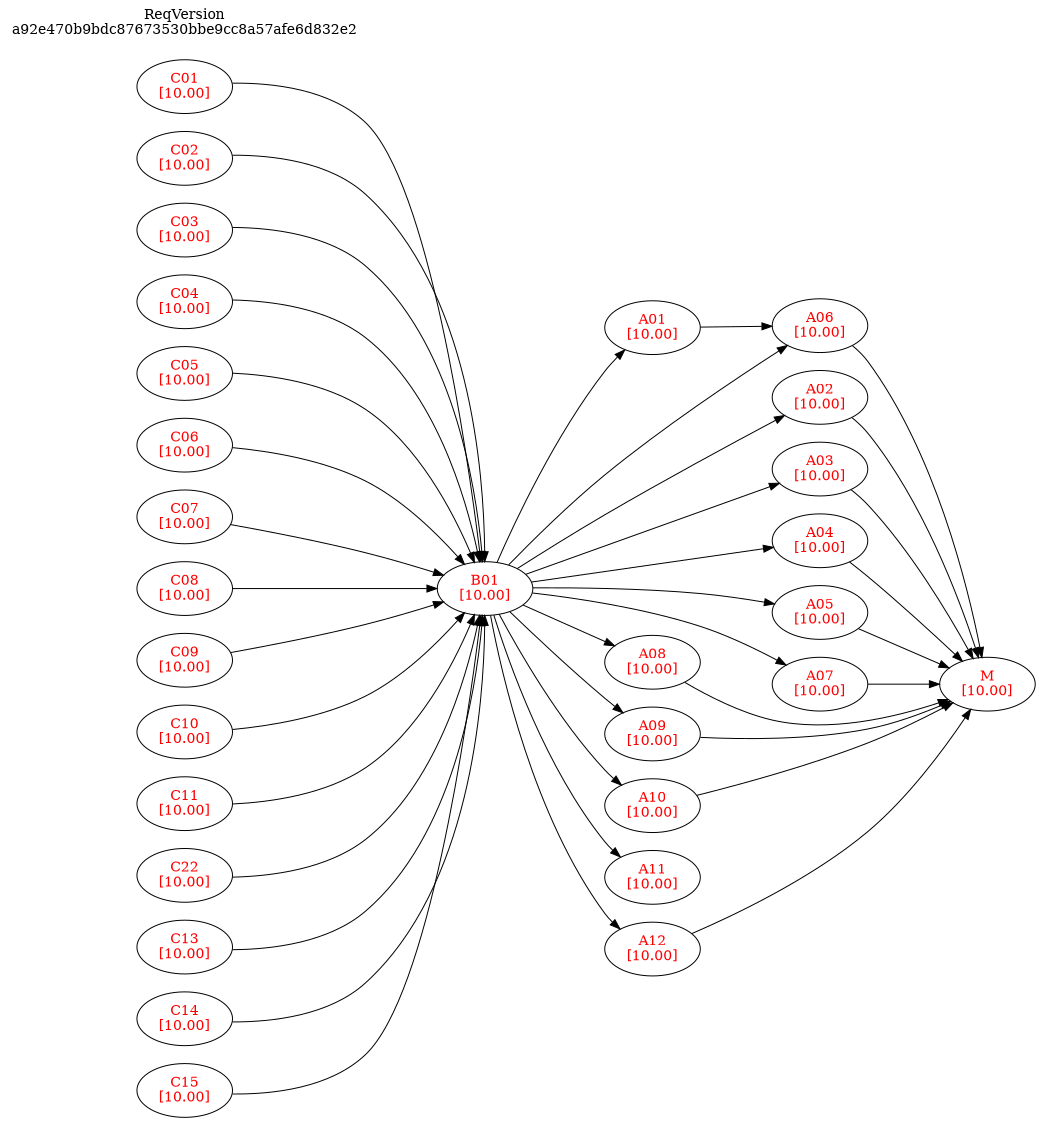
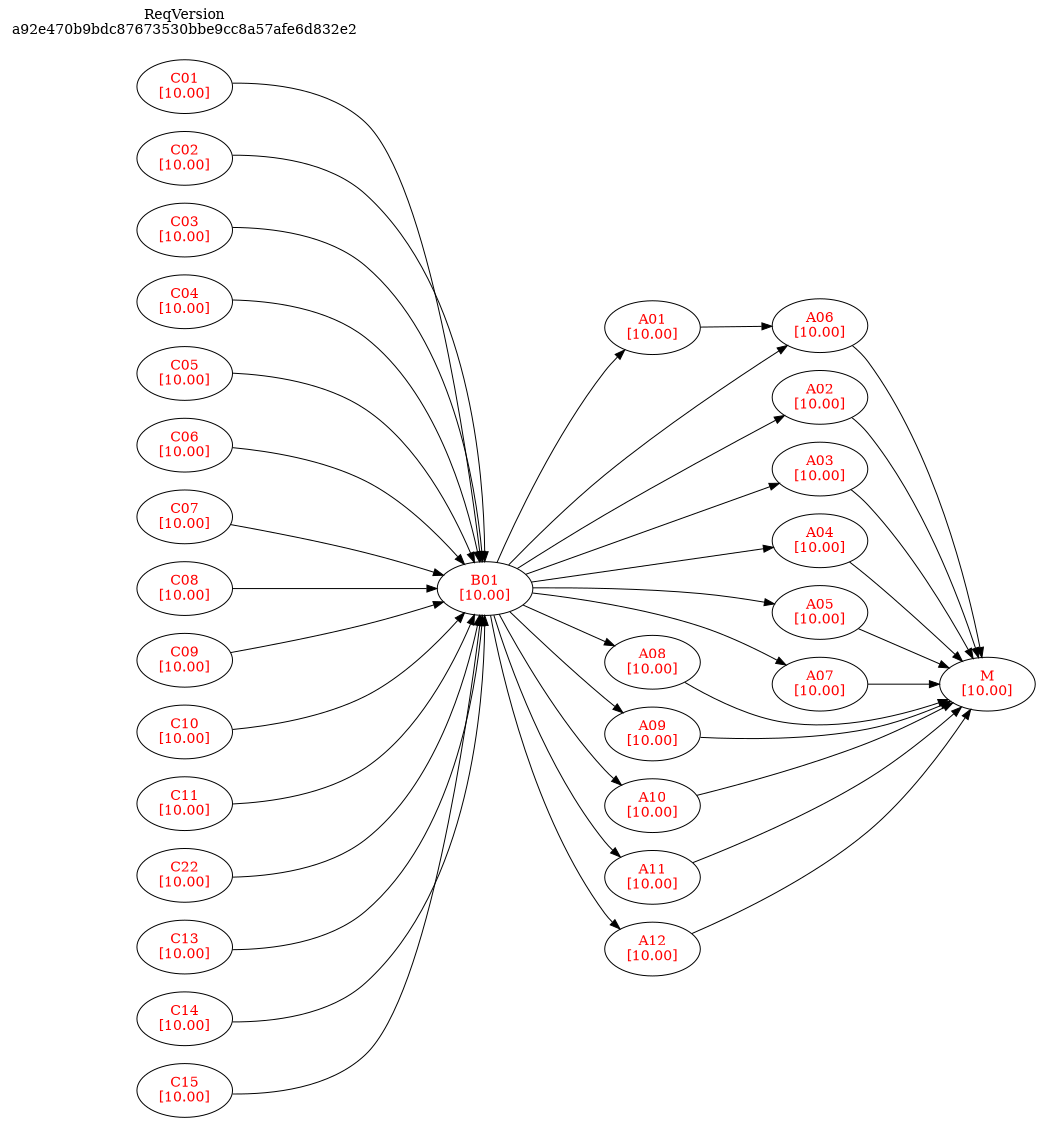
none -> (830, 800)
